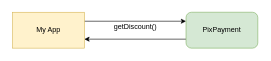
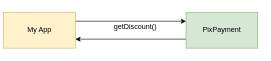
(48, 30) -> (39, 30)
(222, 30) -> (222, 30)
